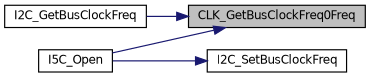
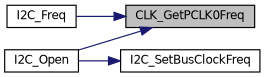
(76, 16) -> (42, 16)
(277, 16) -> (190, 16)
(76, 61) -> (42, 61)
